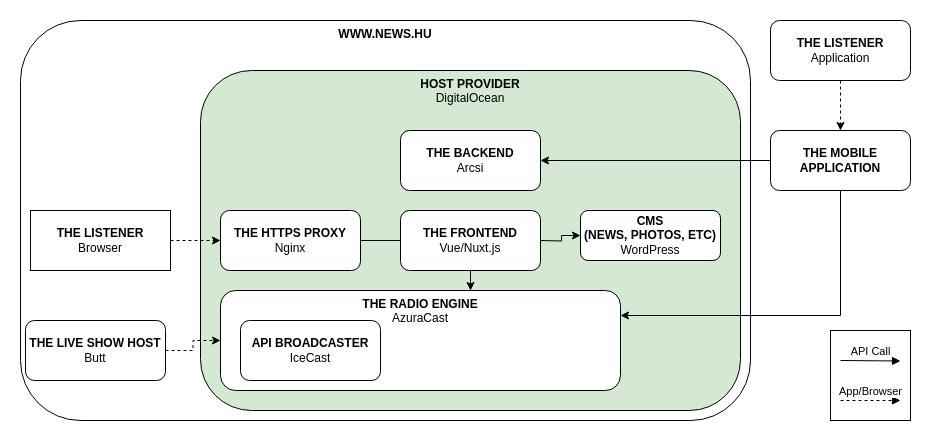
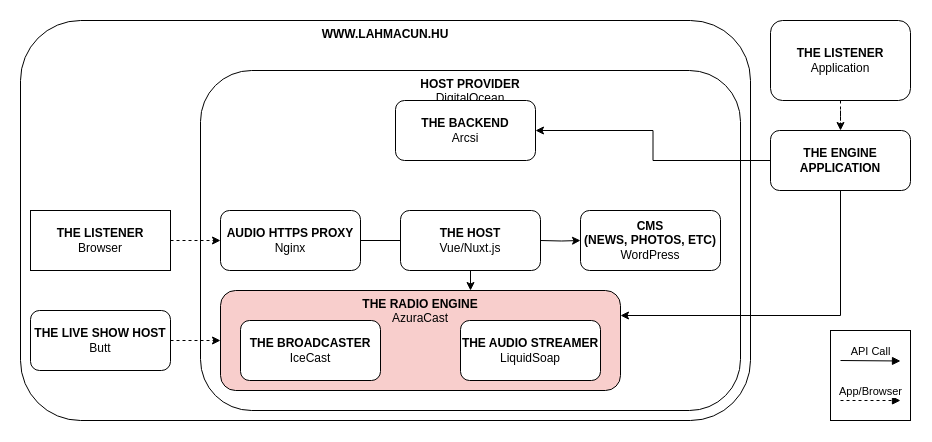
(386, 35) -> (386, 35)
(841, 51) -> (841, 61)
(471, 92) -> (471, 92)
(471, 161) -> (466, 131)
(841, 161) -> (841, 161)
(651, 236) -> (651, 241)
(291, 241) -> (291, 241)
(471, 241) -> (471, 241)
(421, 341) -> (421, 341)
(96, 351) -> (101, 341)
(311, 351) -> (311, 351)
none -> (531, 351)
